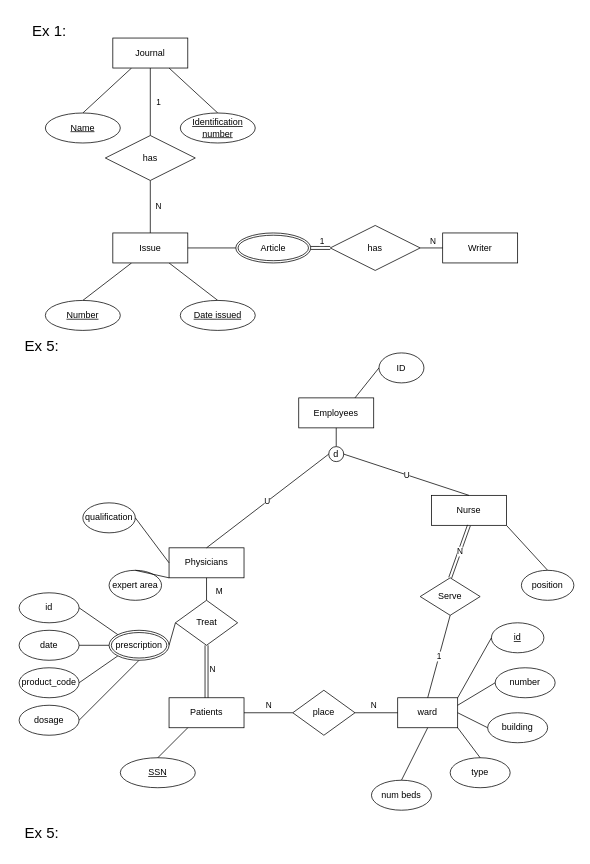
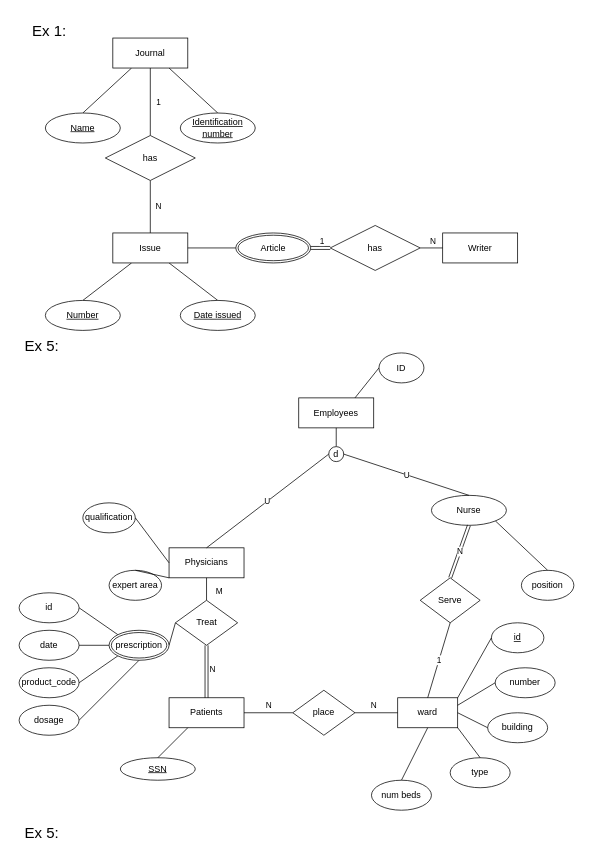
(469, 510) -> (469, 510)
(450, 597) -> (450, 600)
(158, 773) -> (158, 769)
